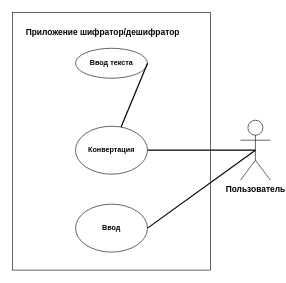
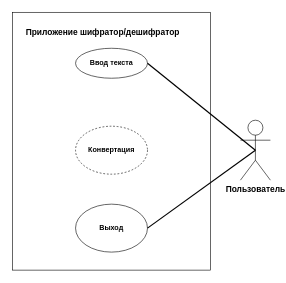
(134, 95) -> (200, 106)
(111, 150) -> (111, 150)
(199, 150) -> none
(111, 228) -> (111, 228)
